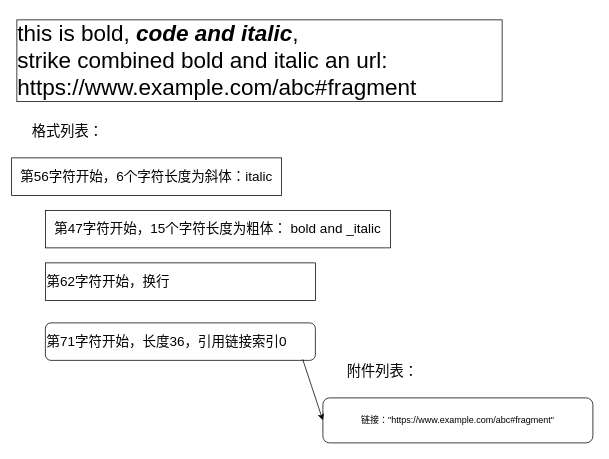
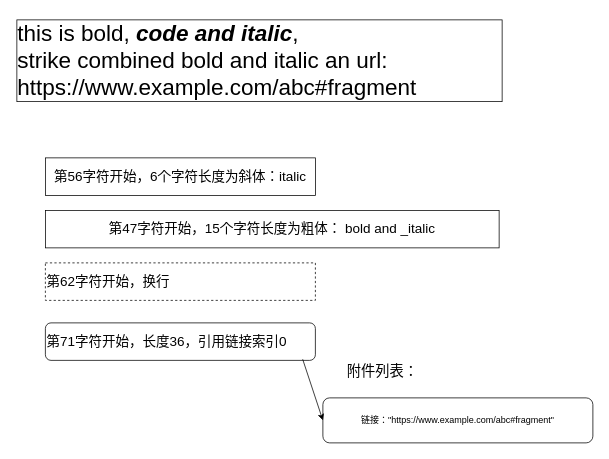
(68, 132) -> none
(147, 177) -> (180, 177)
(218, 229) -> (272, 229)
(180, 282) -> (180, 282)
